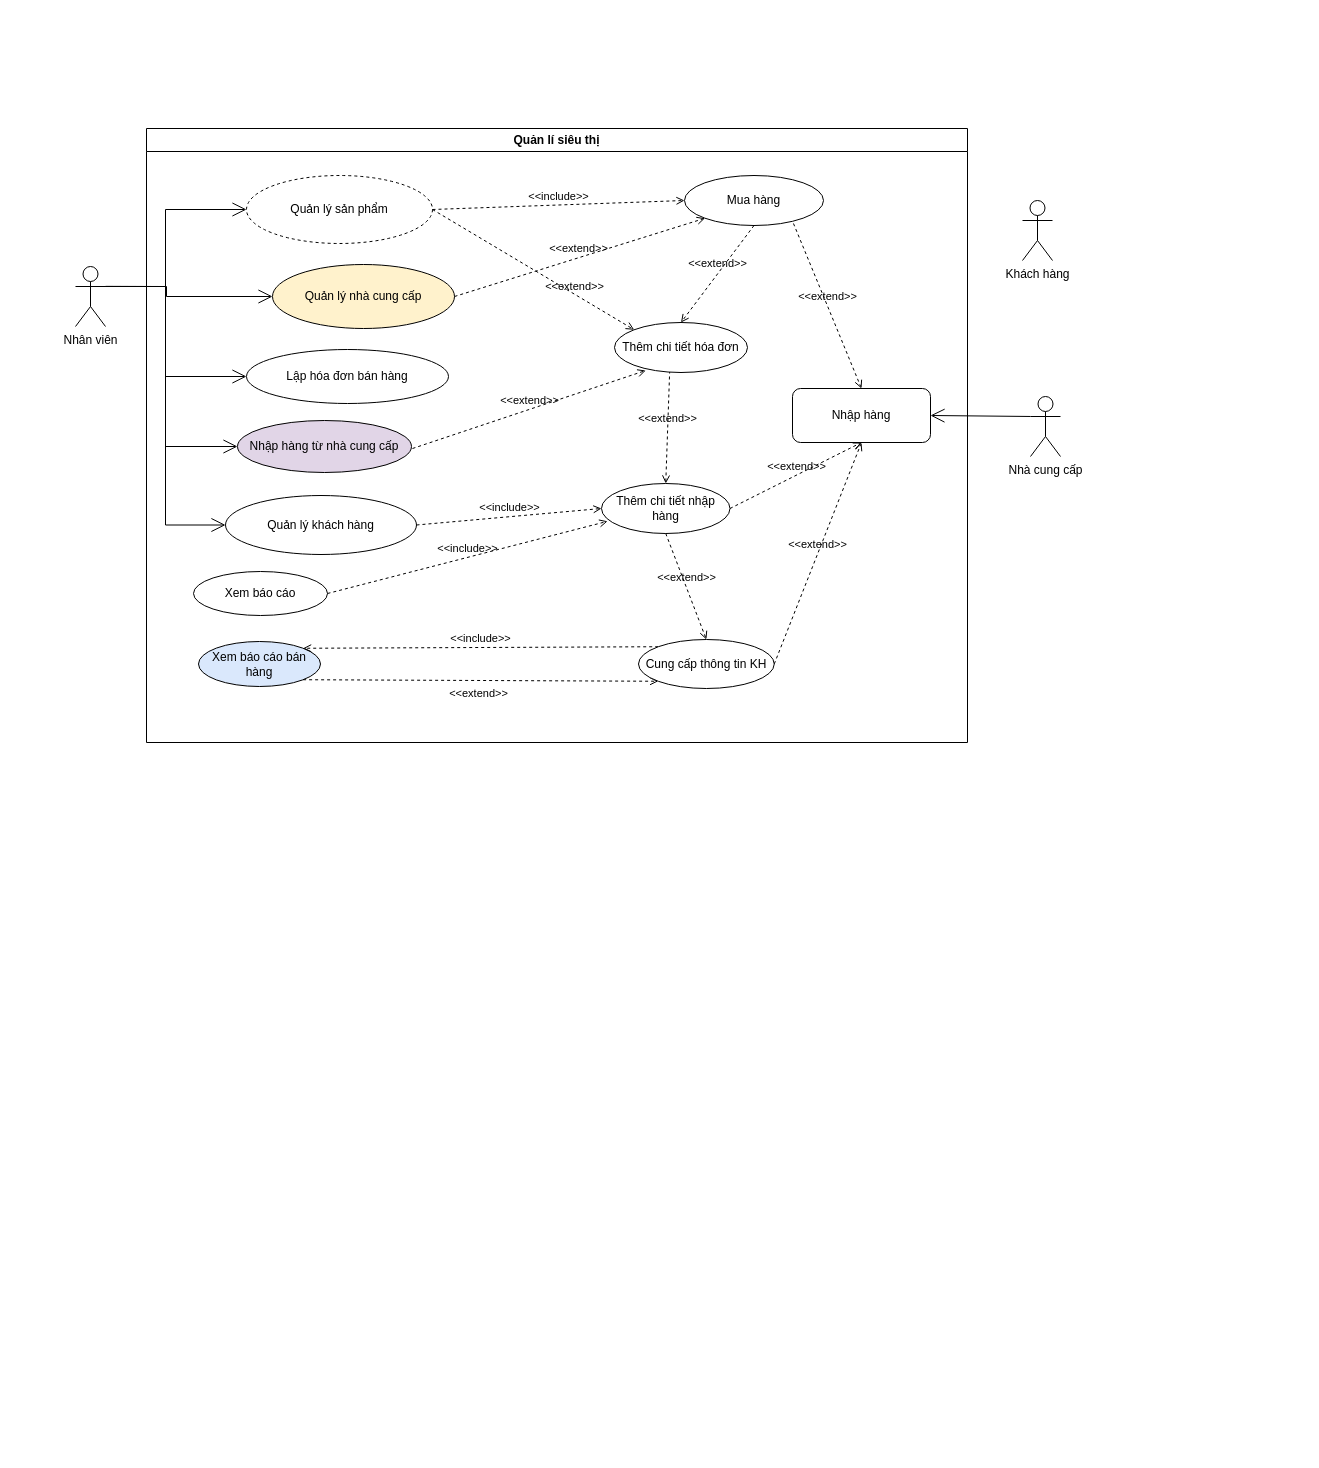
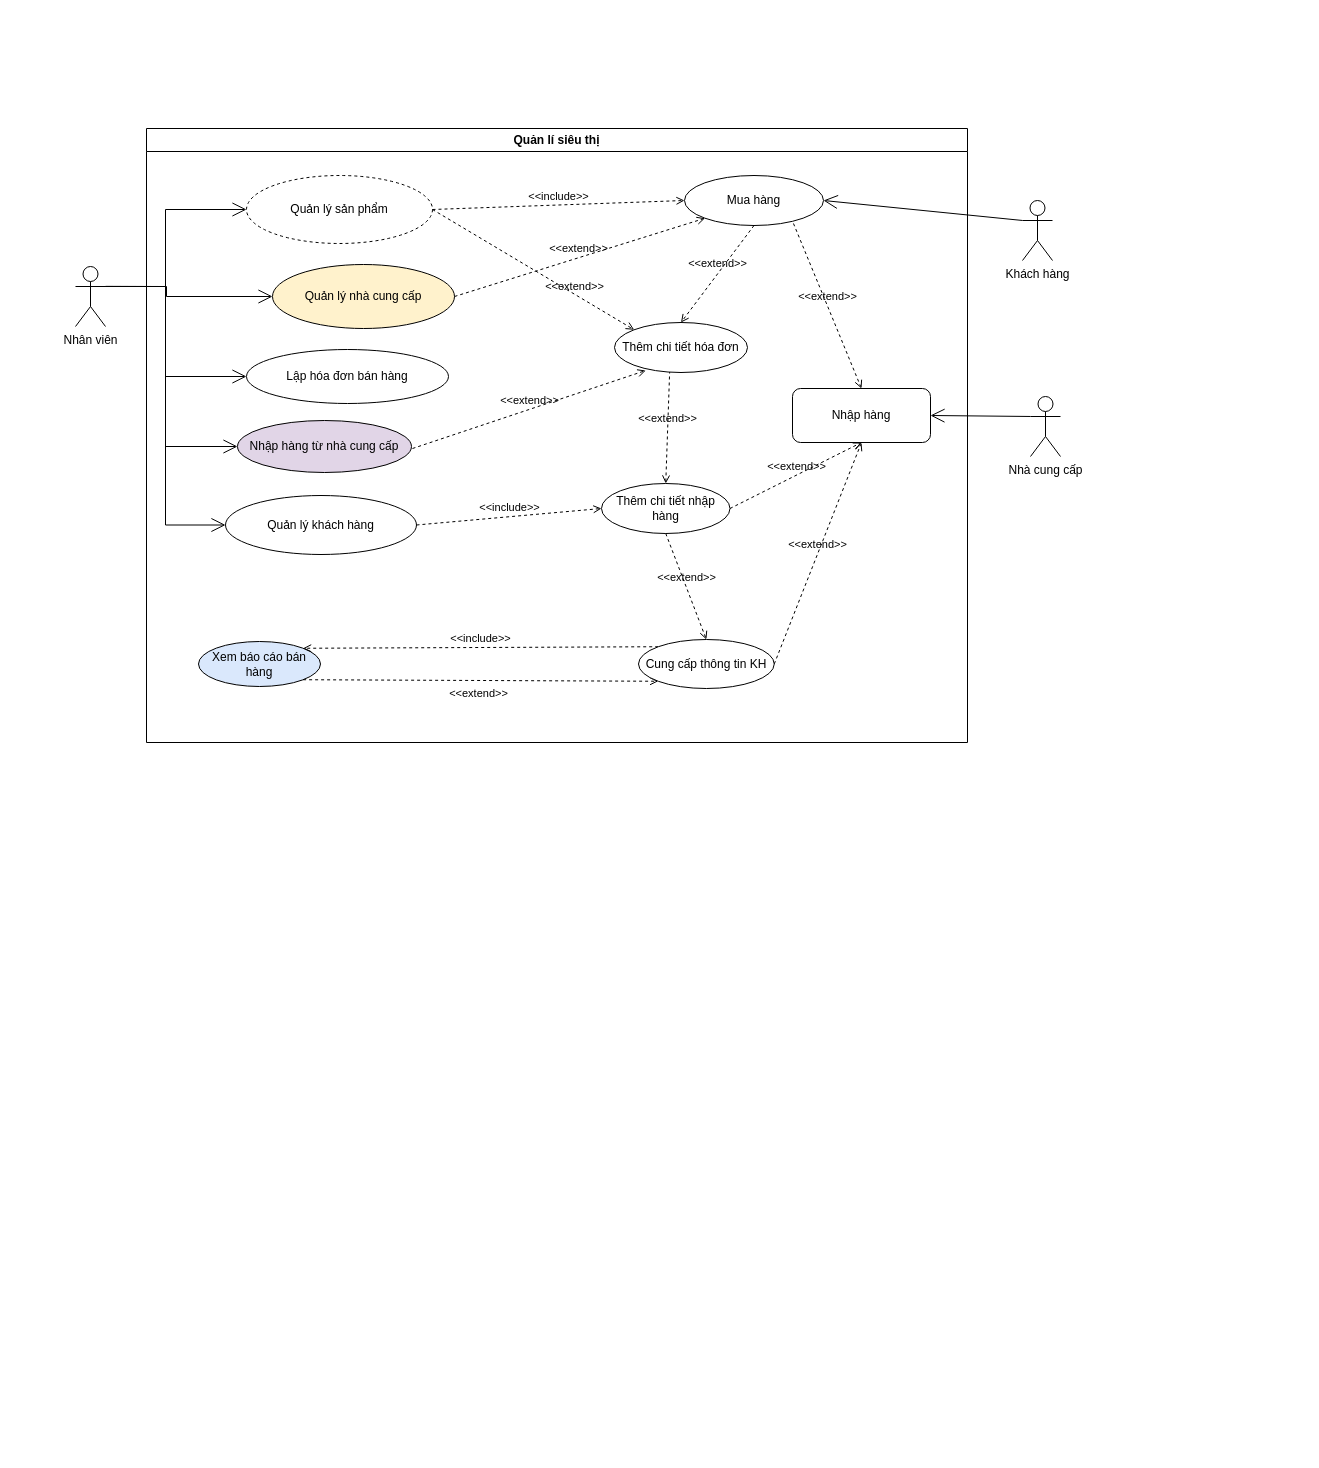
none -> (924, 211)
(466, 558) -> none
(261, 594) -> none
